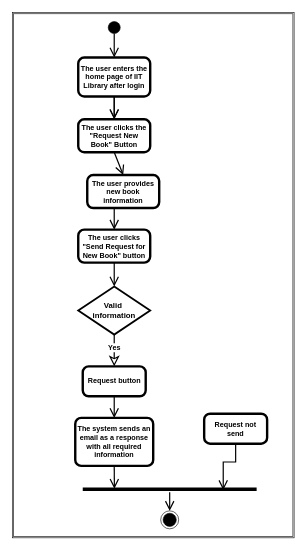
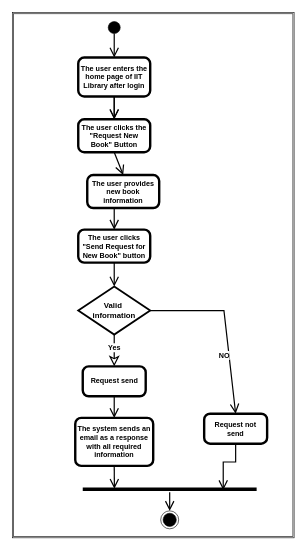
none -> (226, 324)
(115, 381) -> (115, 381)
